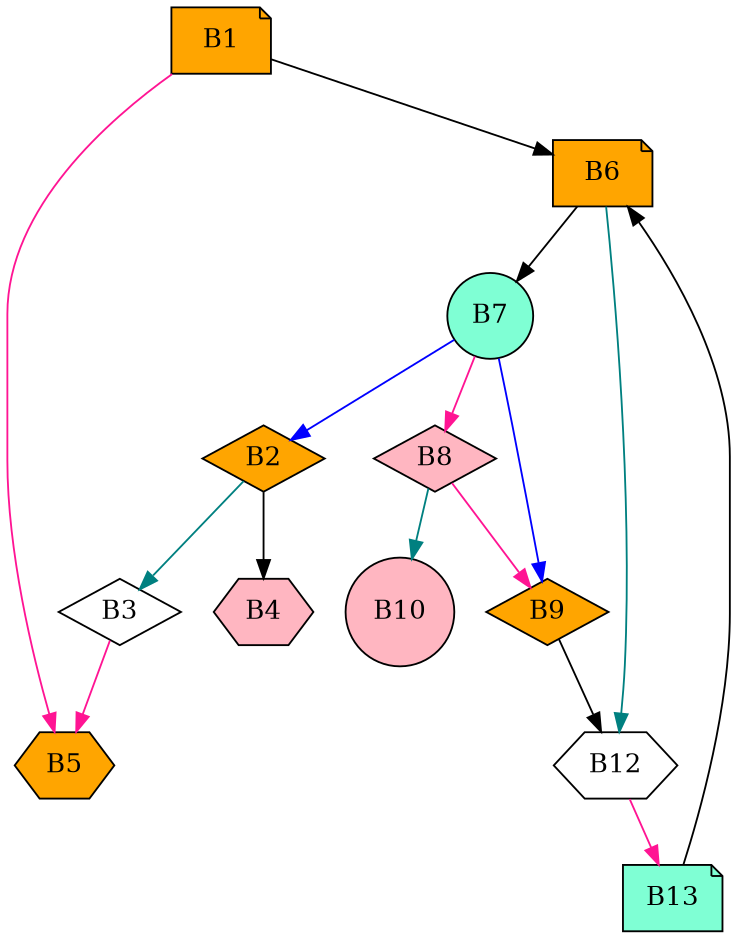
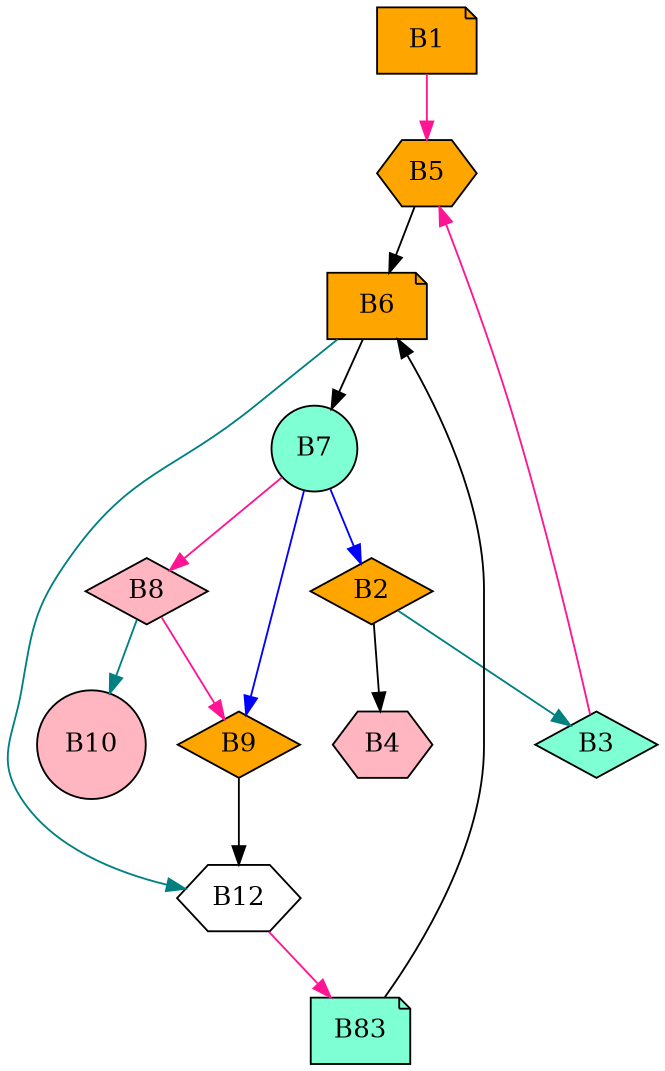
(403, 104) -> (405, 231)
(120, 612) -> (596, 745)
(673, 898) -> (361, 1031)
